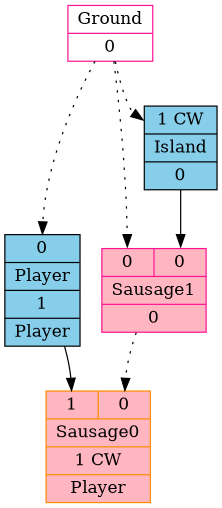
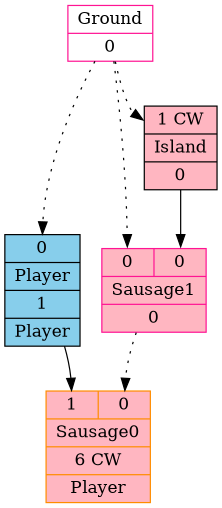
(181, 148) -> (181, 148)
(98, 460) -> (98, 460)
